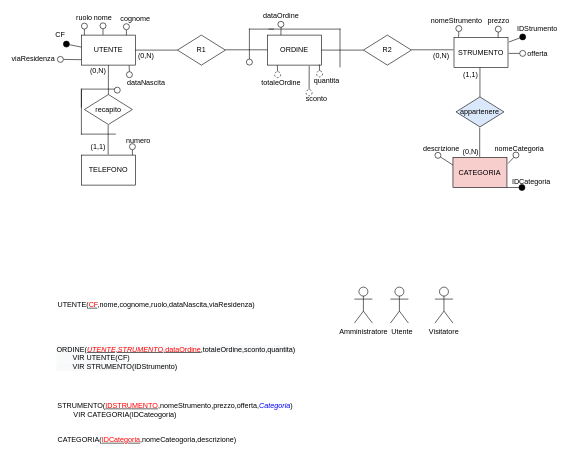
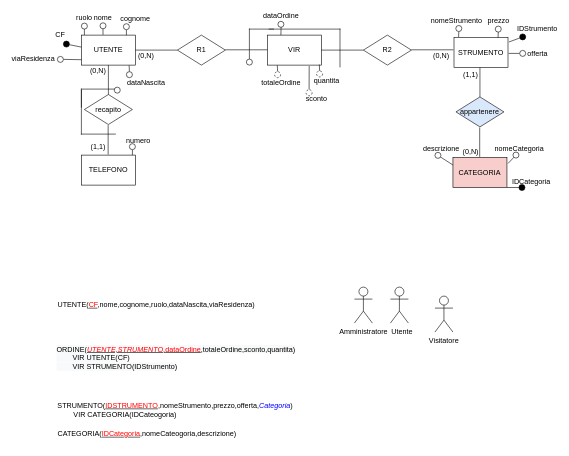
(294, 50) -> (294, 50)
(444, 305) -> (444, 314)
(147, 440) -> (147, 434)
